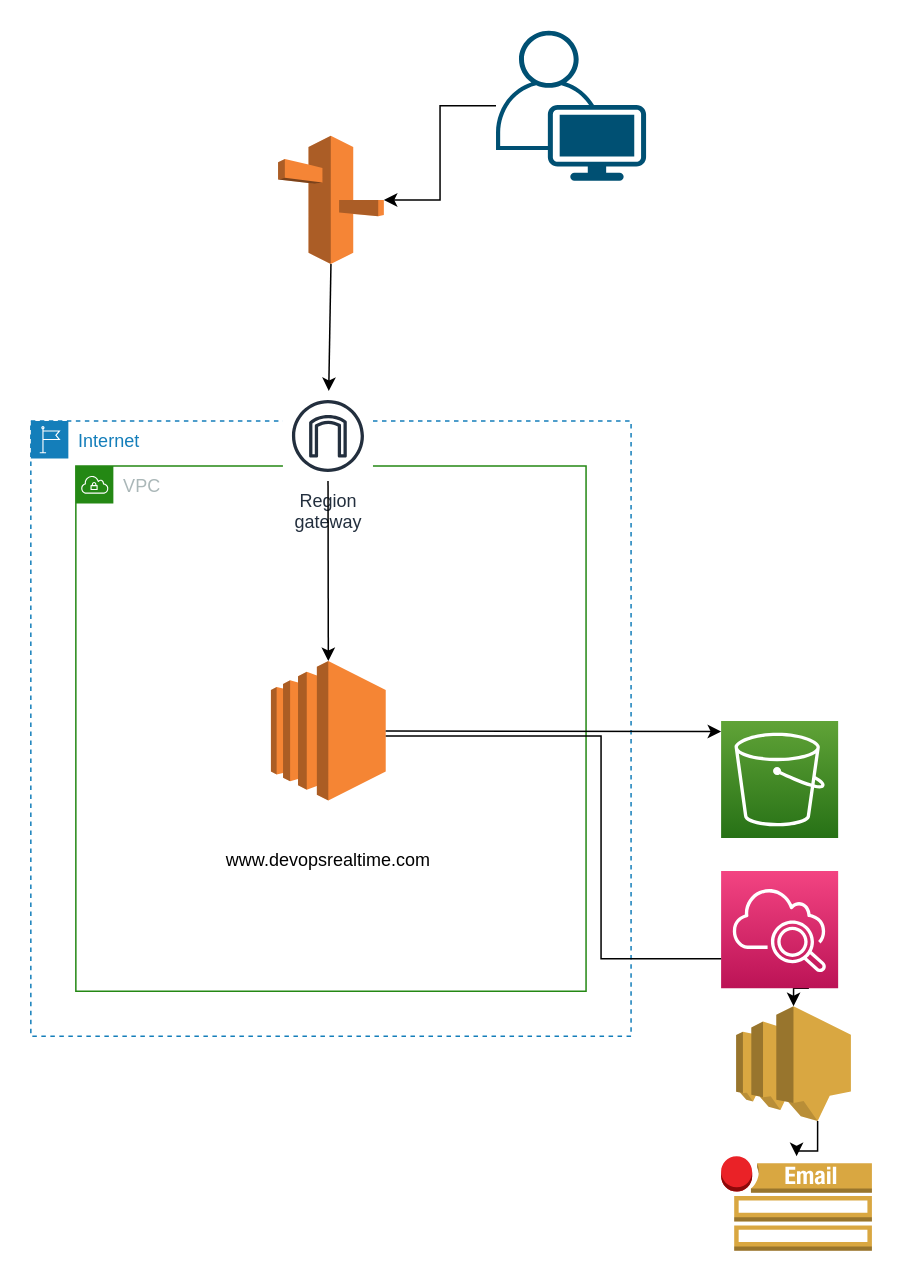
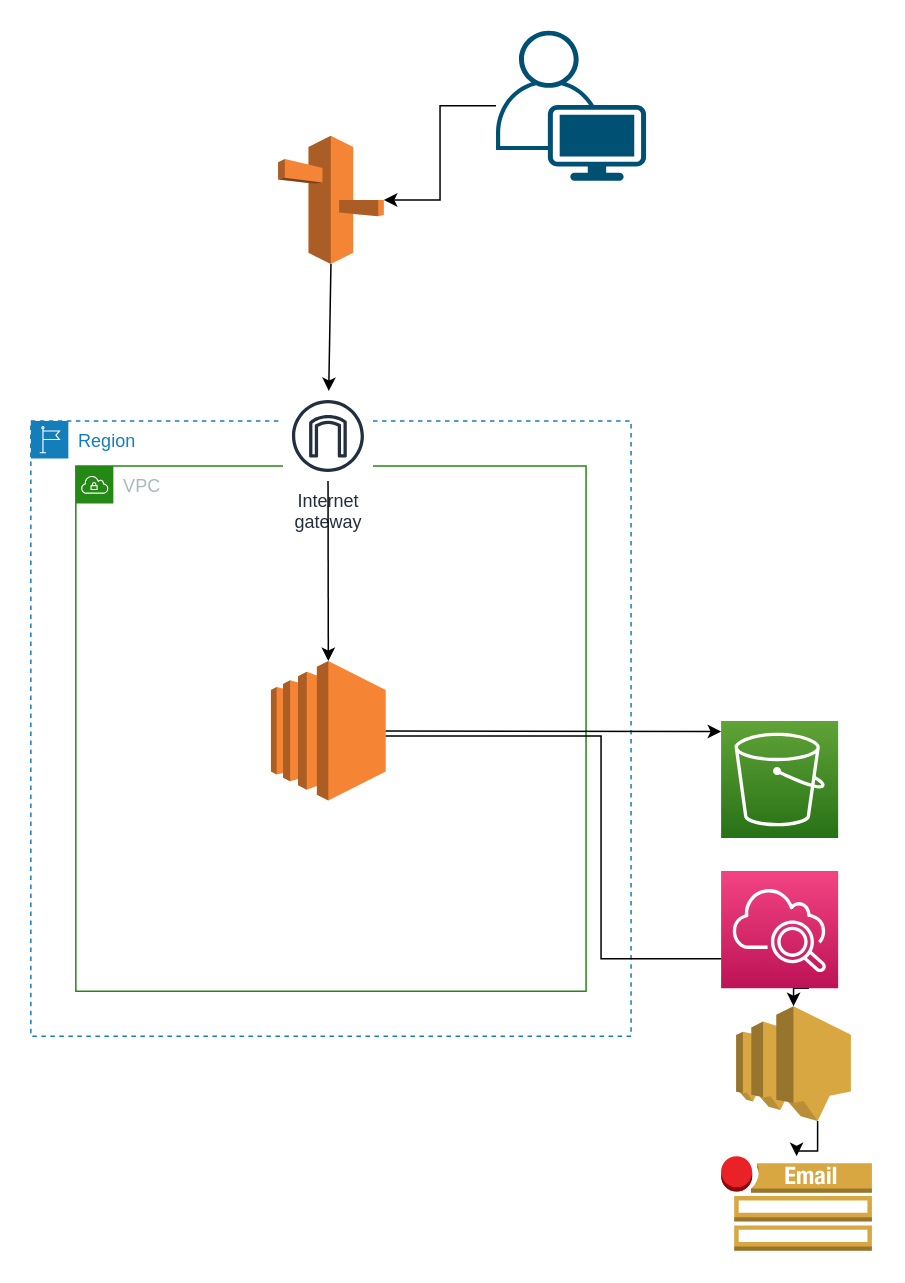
(119, 442) -> (107, 442)
(329, 513) -> (329, 513)
(328, 860) -> none
